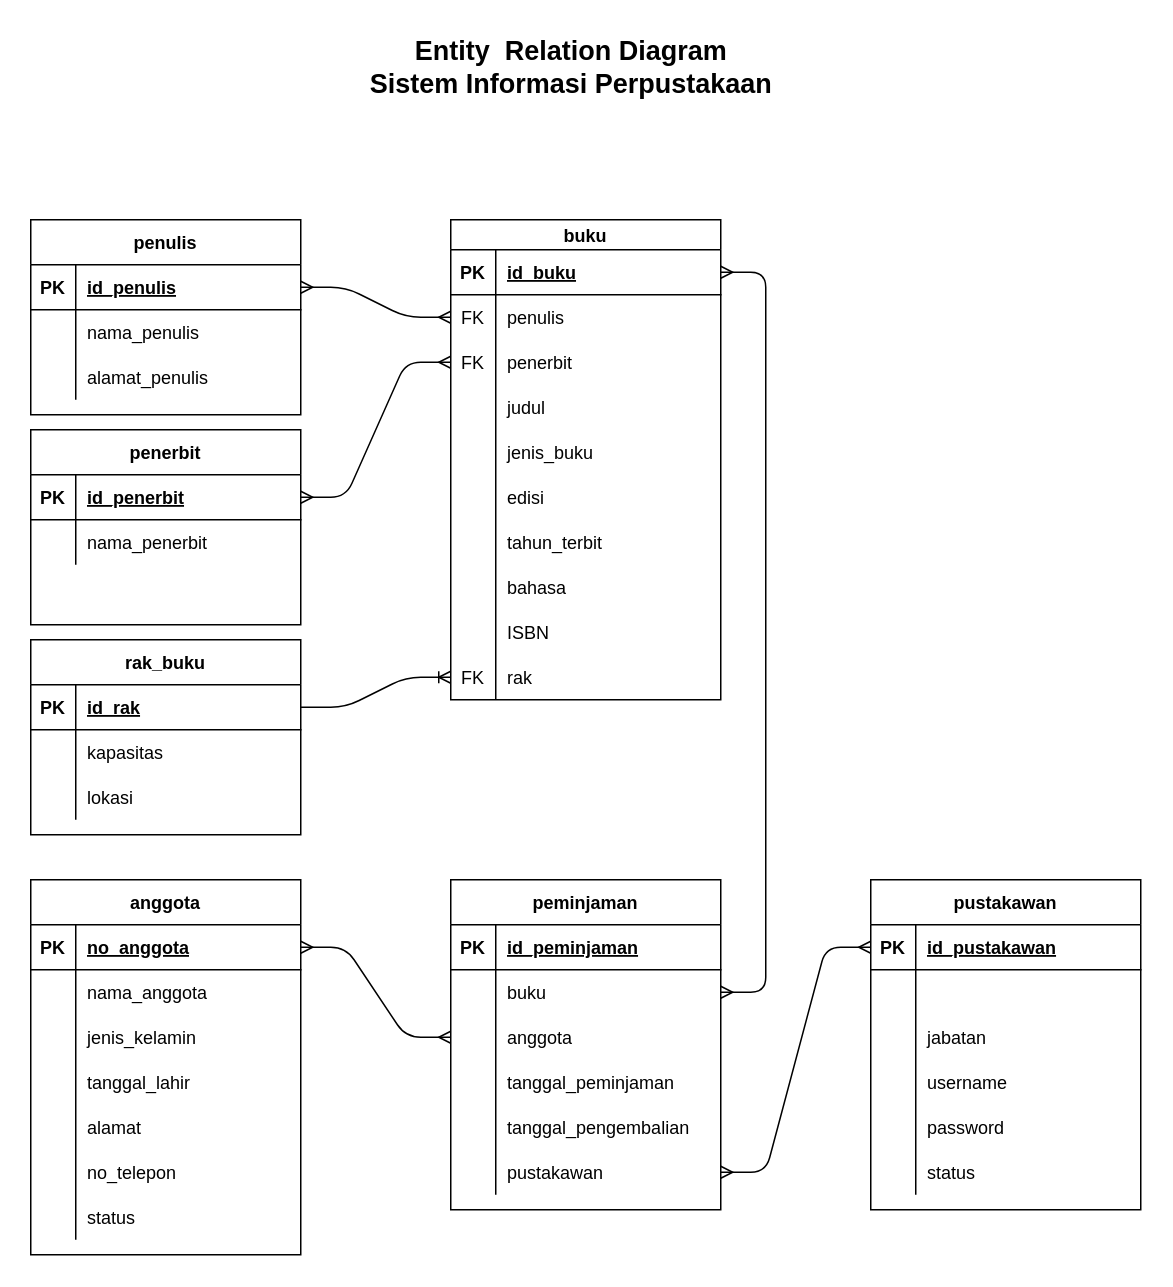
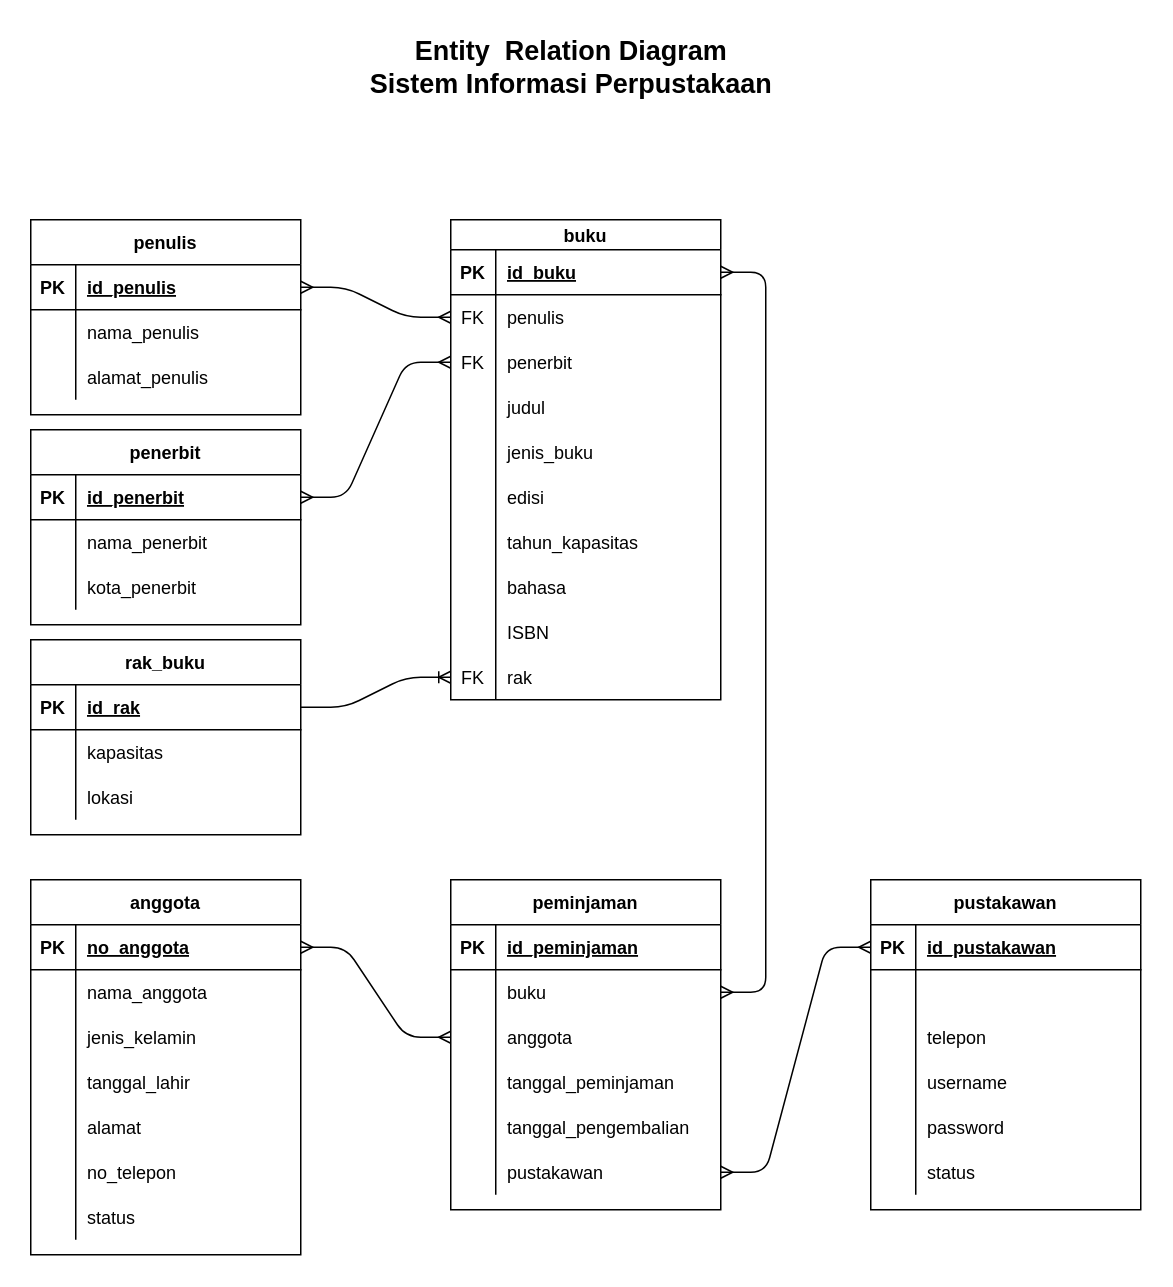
(565, 543) -> (580, 543)
none -> (188, 587)
(962, 1038) -> (960, 1038)
